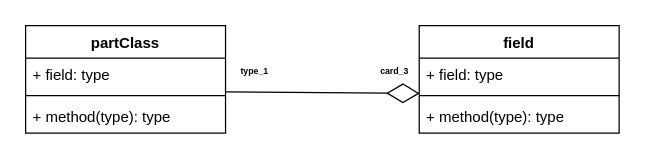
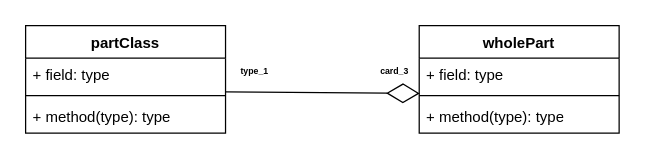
(519, 43) -> (519, 43)
